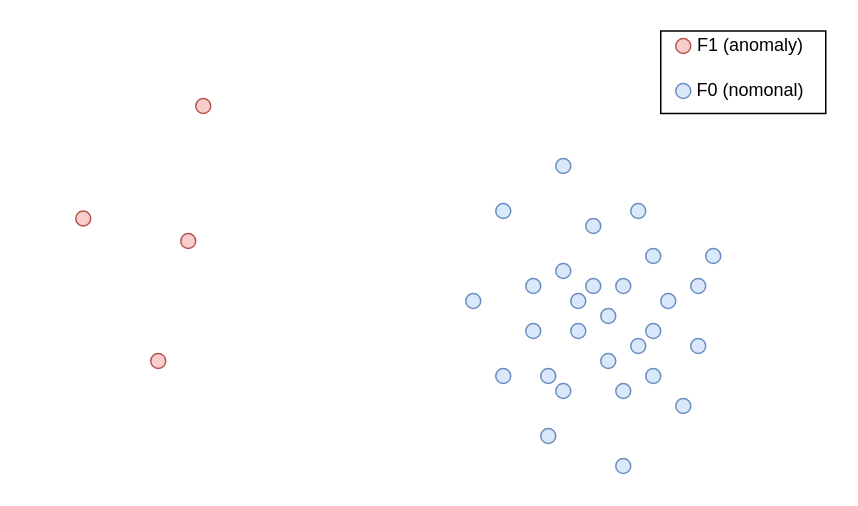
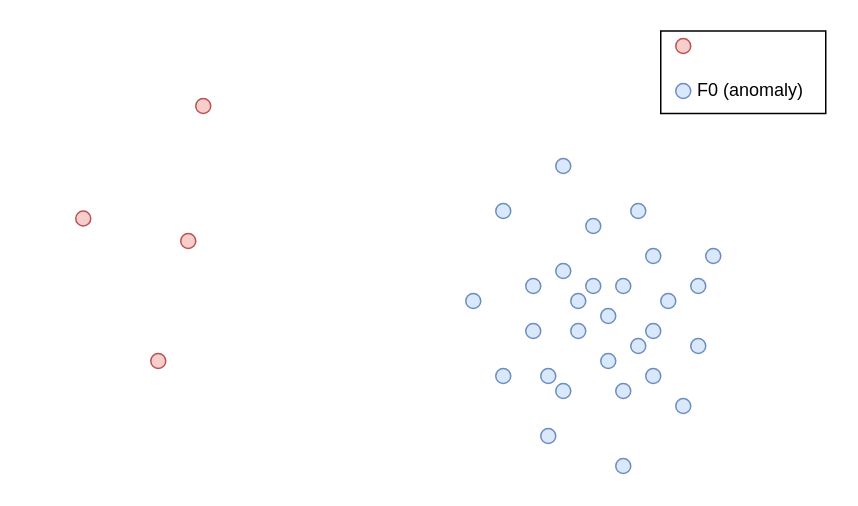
(751, 46) -> none
(751, 91) -> (751, 91)
